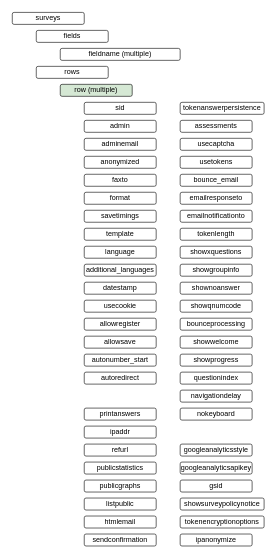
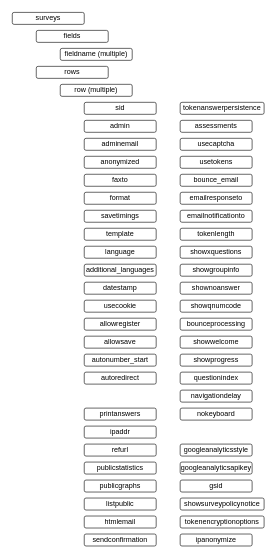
(120, 54) -> (96, 54)
(96, 90) -> (96, 90)
